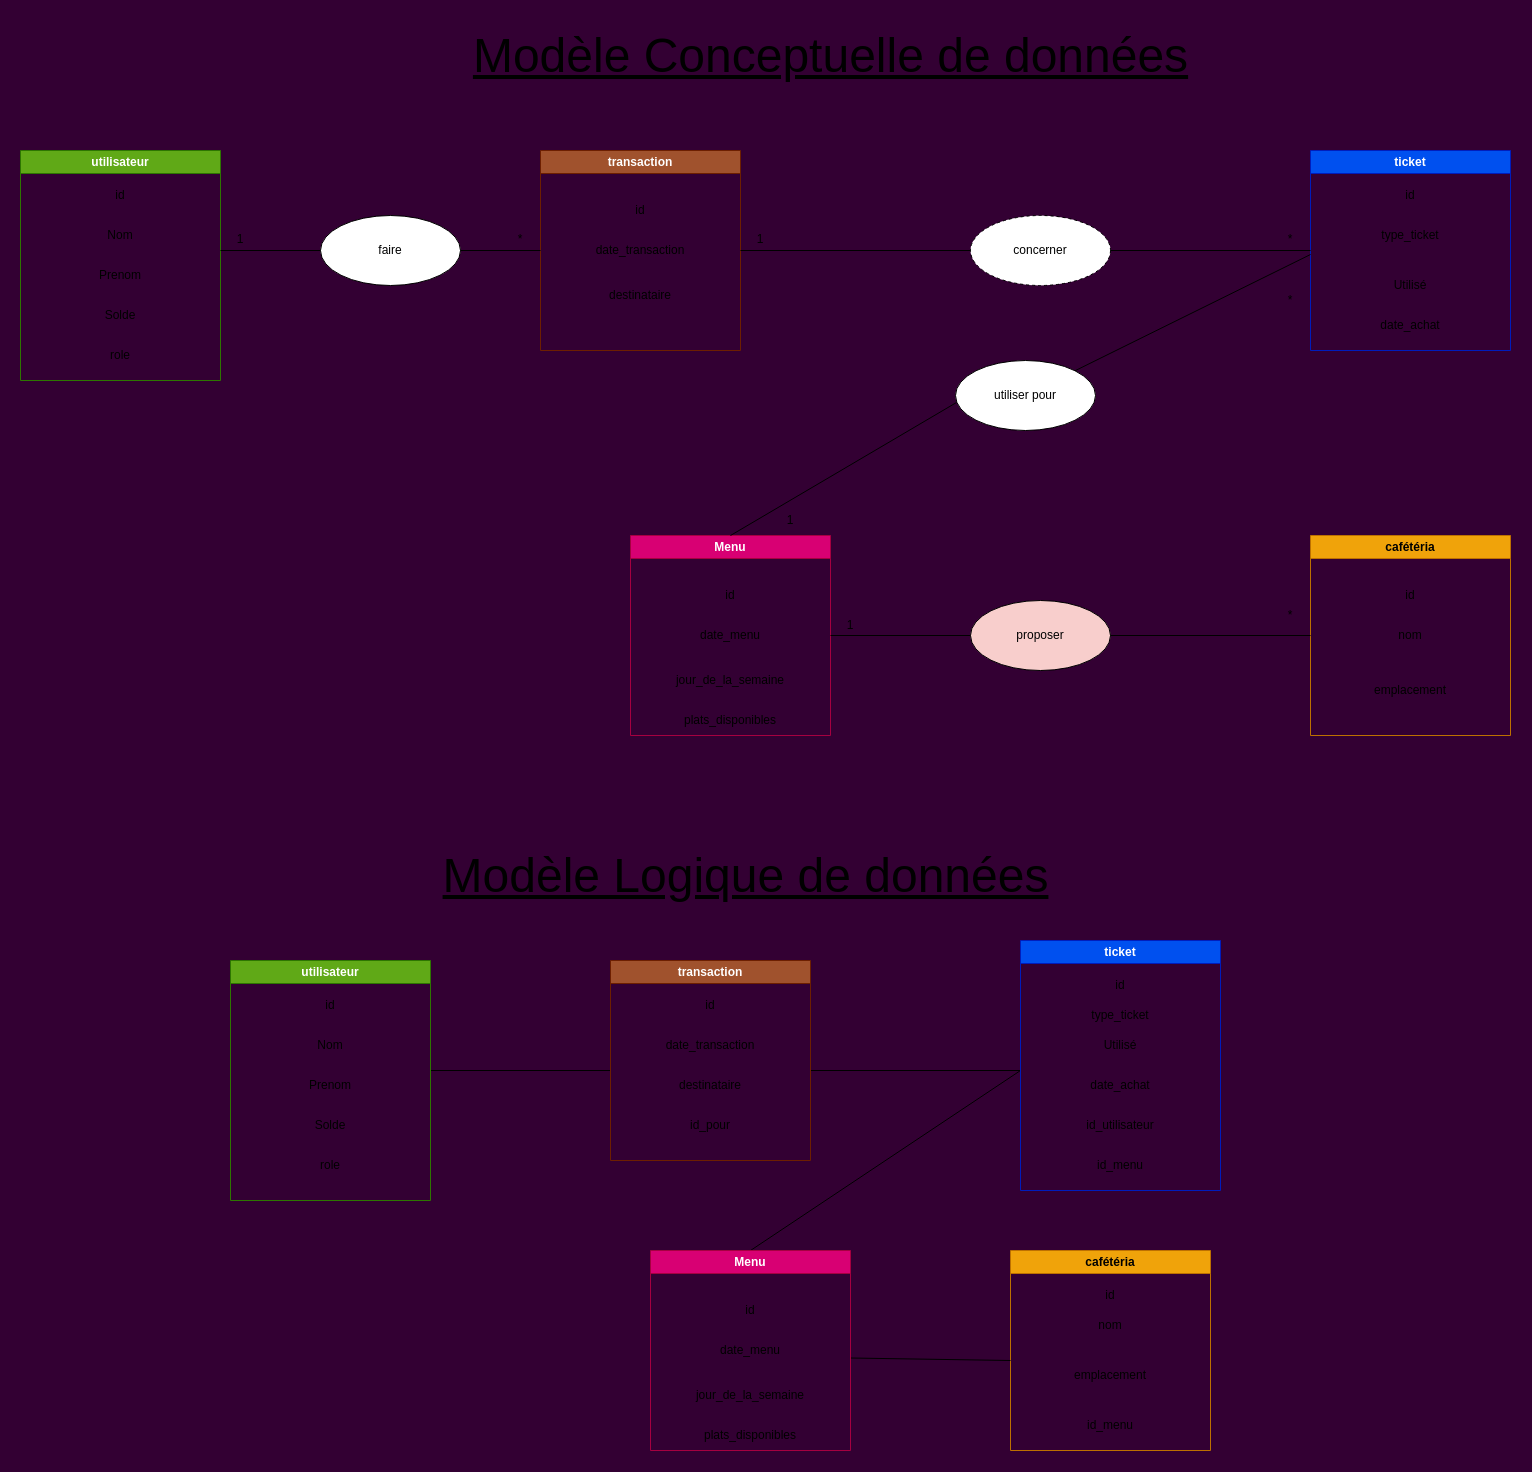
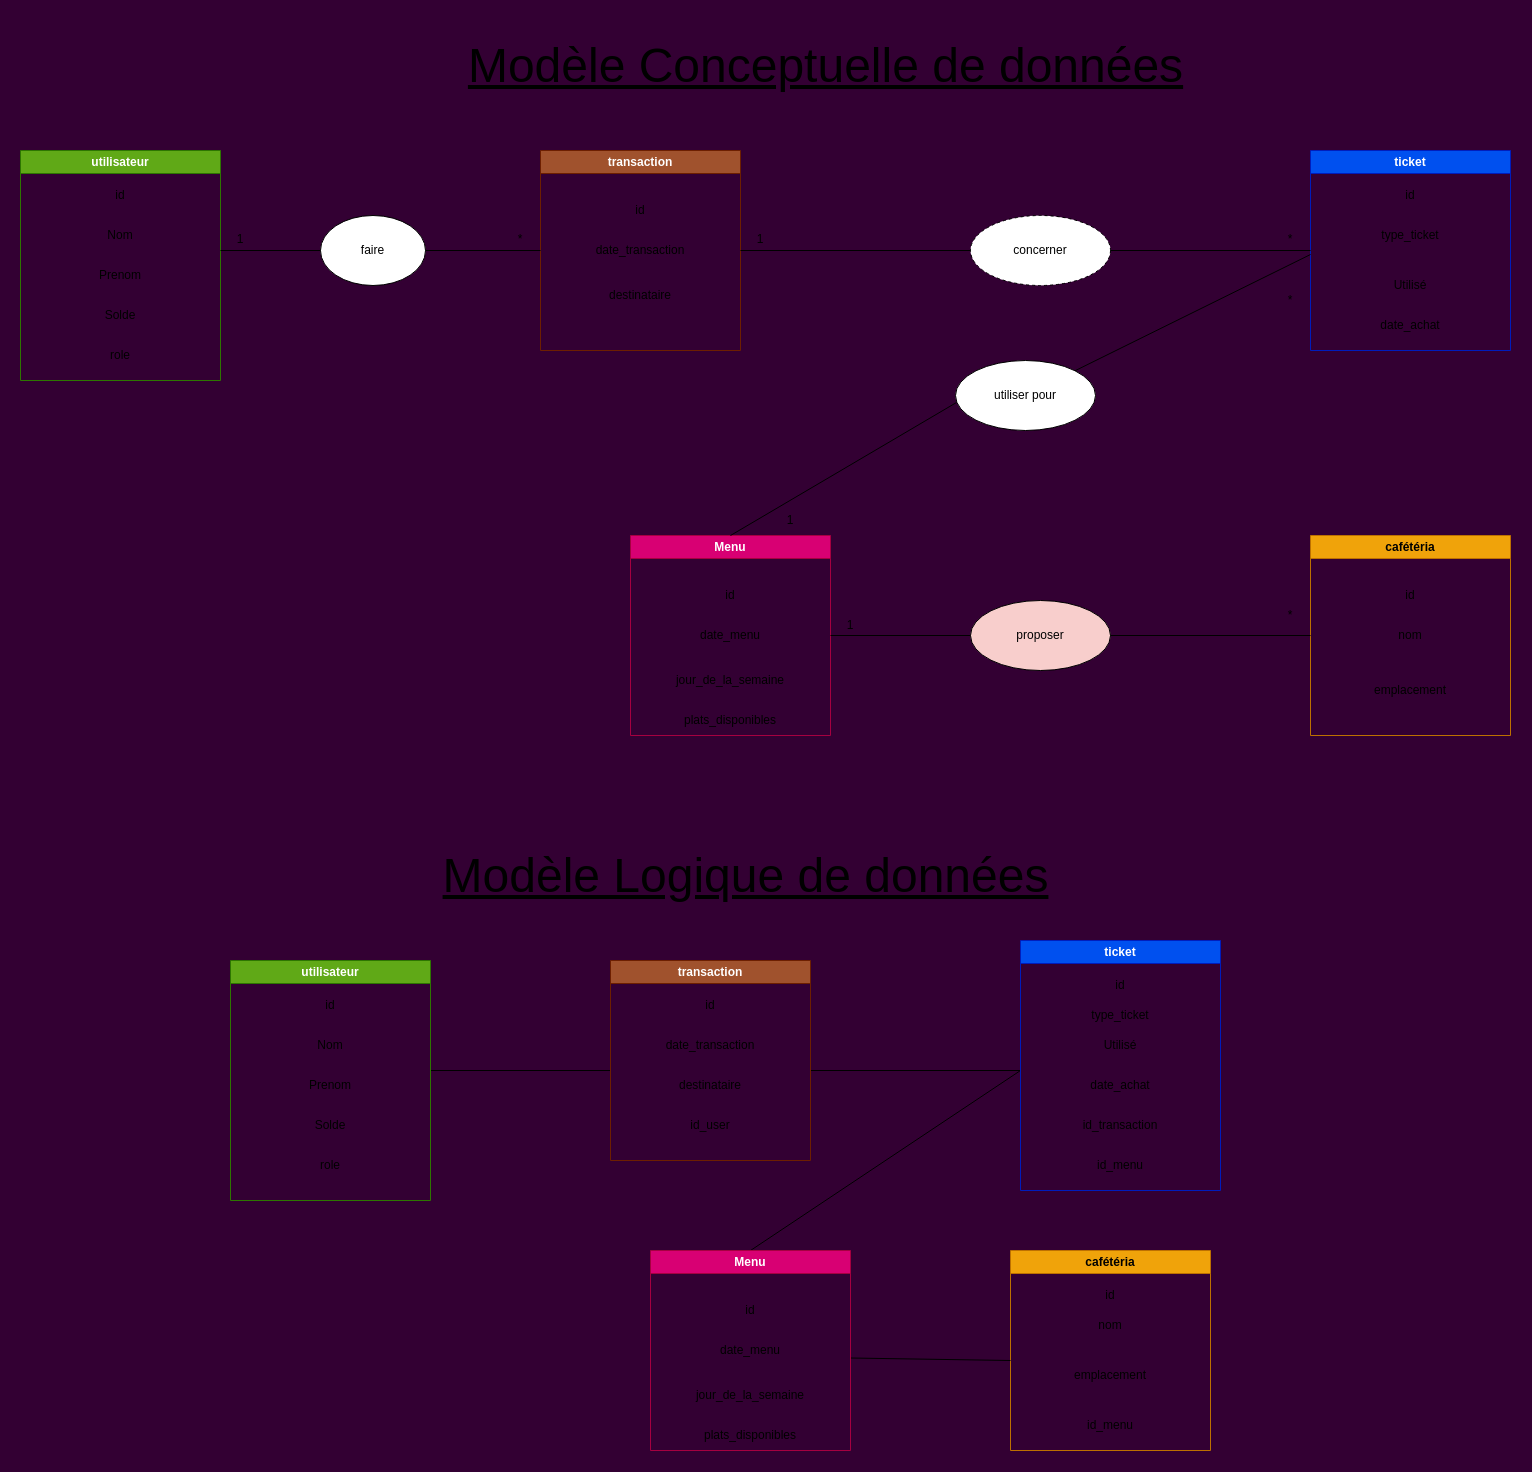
(831, 56) -> (826, 66)
(391, 251) -> (373, 251)
(711, 1126) -> (711, 1126)
(1121, 1126) -> (1121, 1126)
